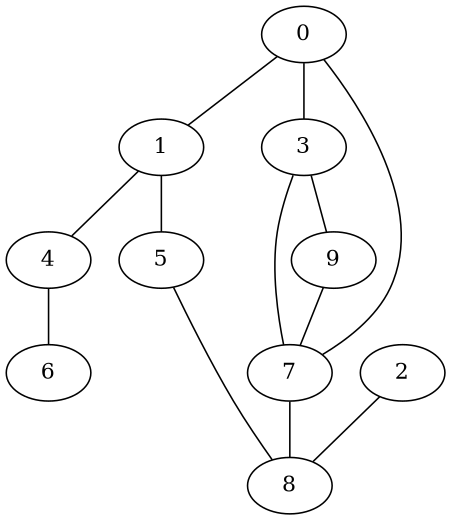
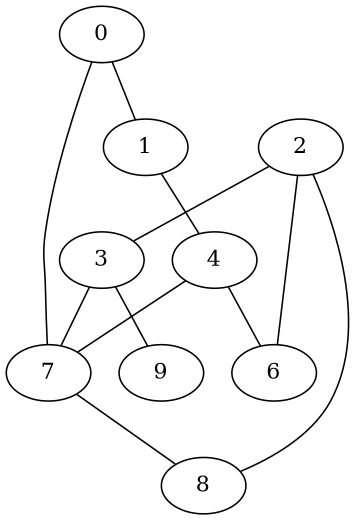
(304, 91) -> (202, 204)
(161, 260) -> none
none -> (287, 260)
(312, 317) -> (140, 311)
